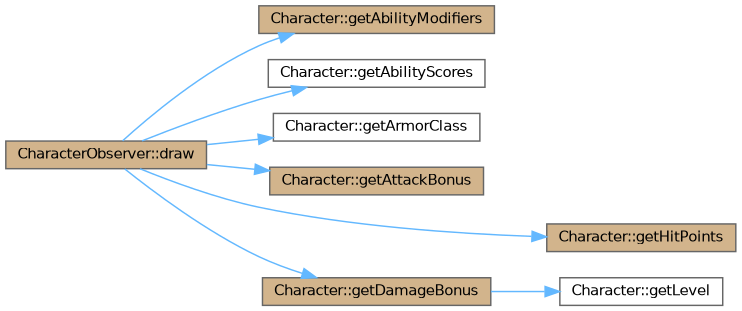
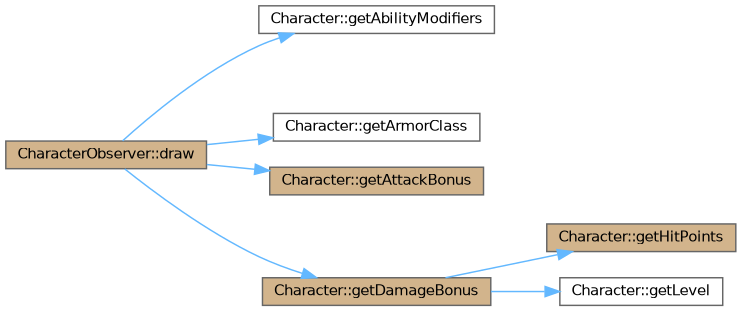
(377, 20) -> (377, 20)
(377, 73) -> none
(332, 220) -> (502, 266)
